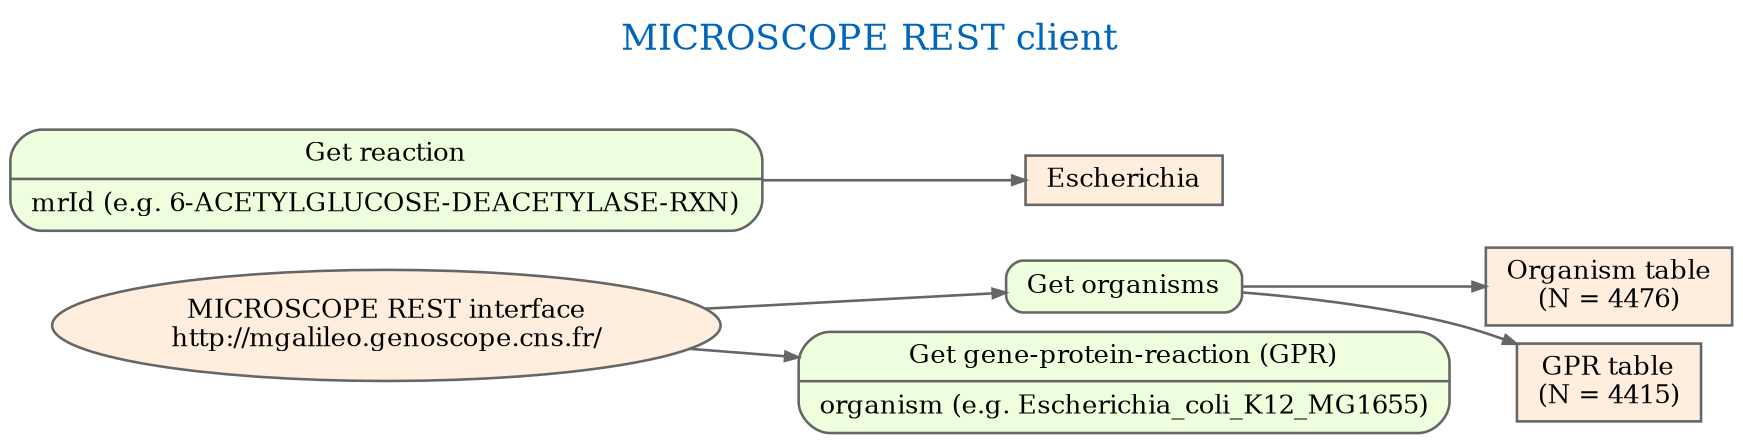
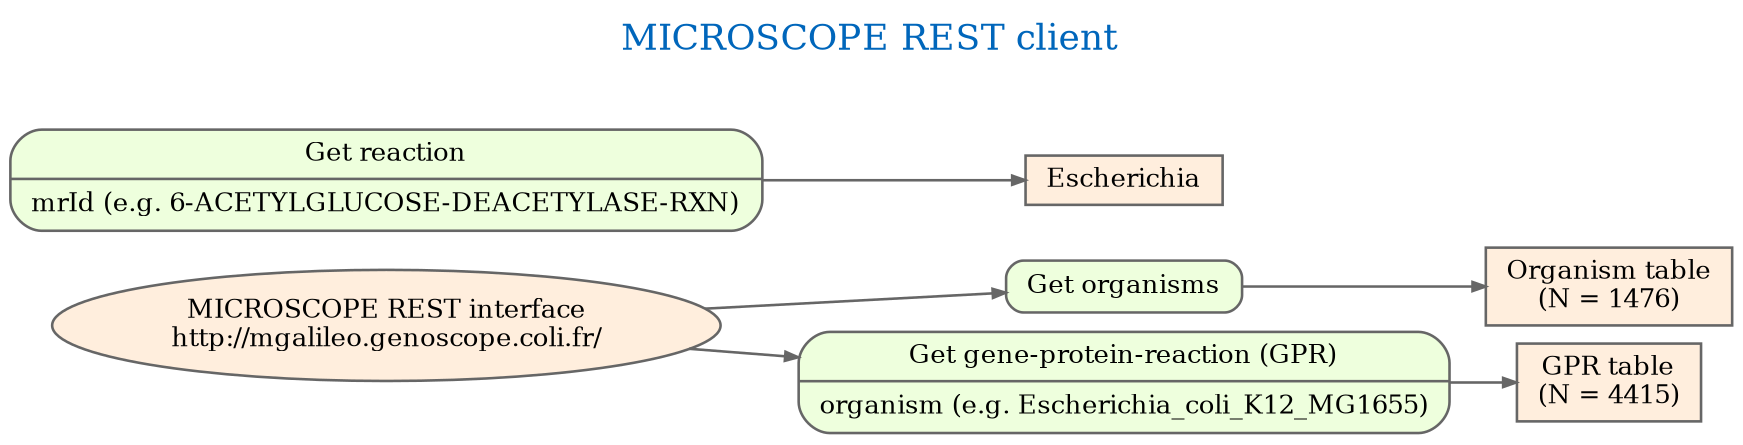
(1609, 287) -> (1609, 287)
(1375, 308) -> (1476, 382)
(386, 325) -> (386, 325)
